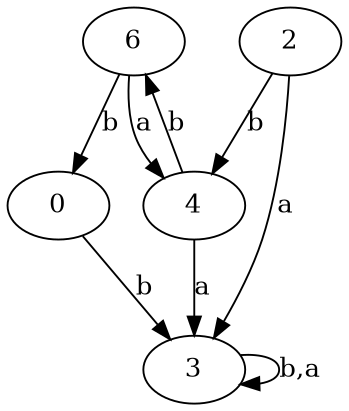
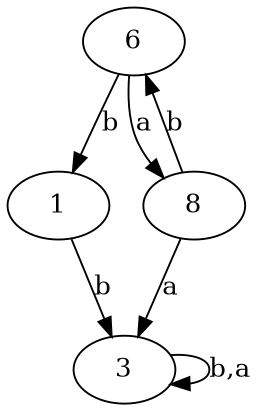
(290, 41) -> none
(58, 206) -> (58, 206)
(194, 206) -> (194, 206)
